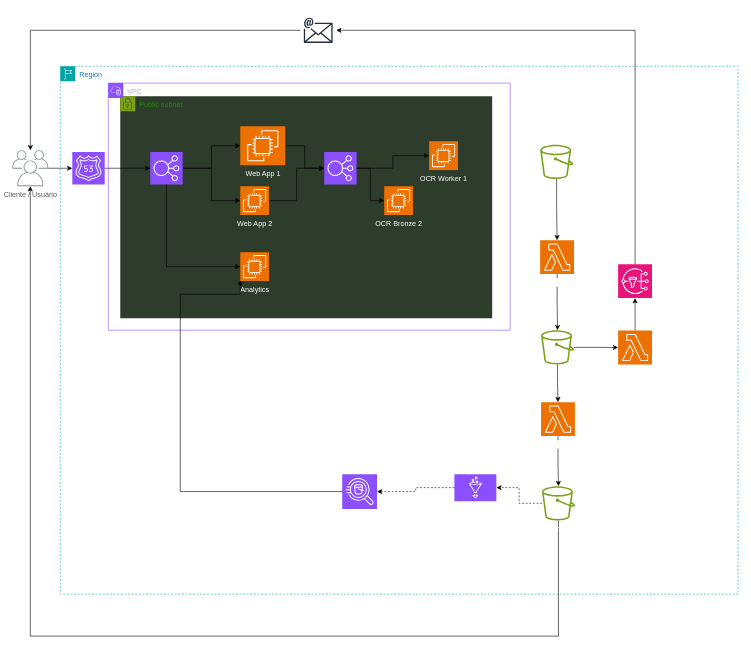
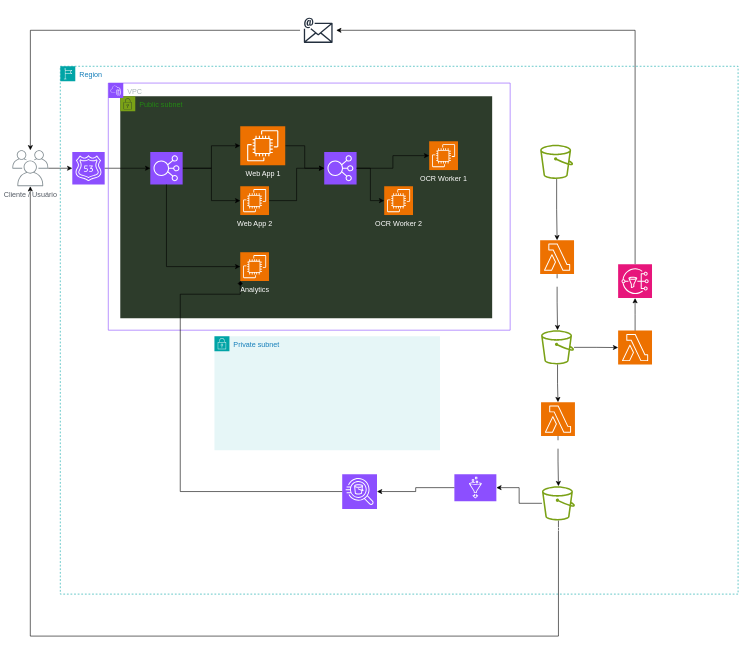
(399, 224) -> (399, 224)
none -> (327, 393)
(417, 488) -> (417, 488)
(519, 497) -> (519, 497)
